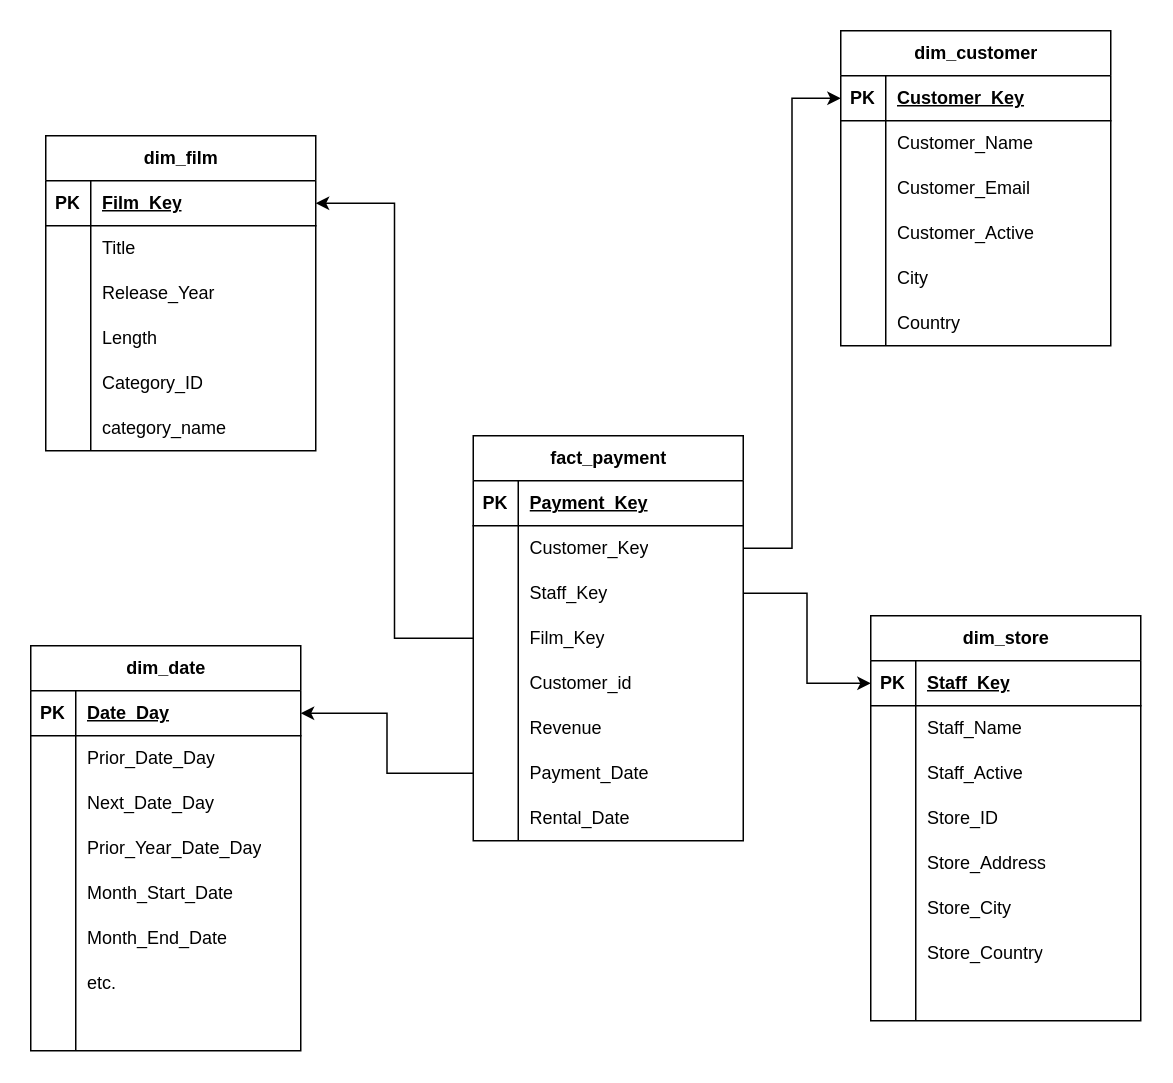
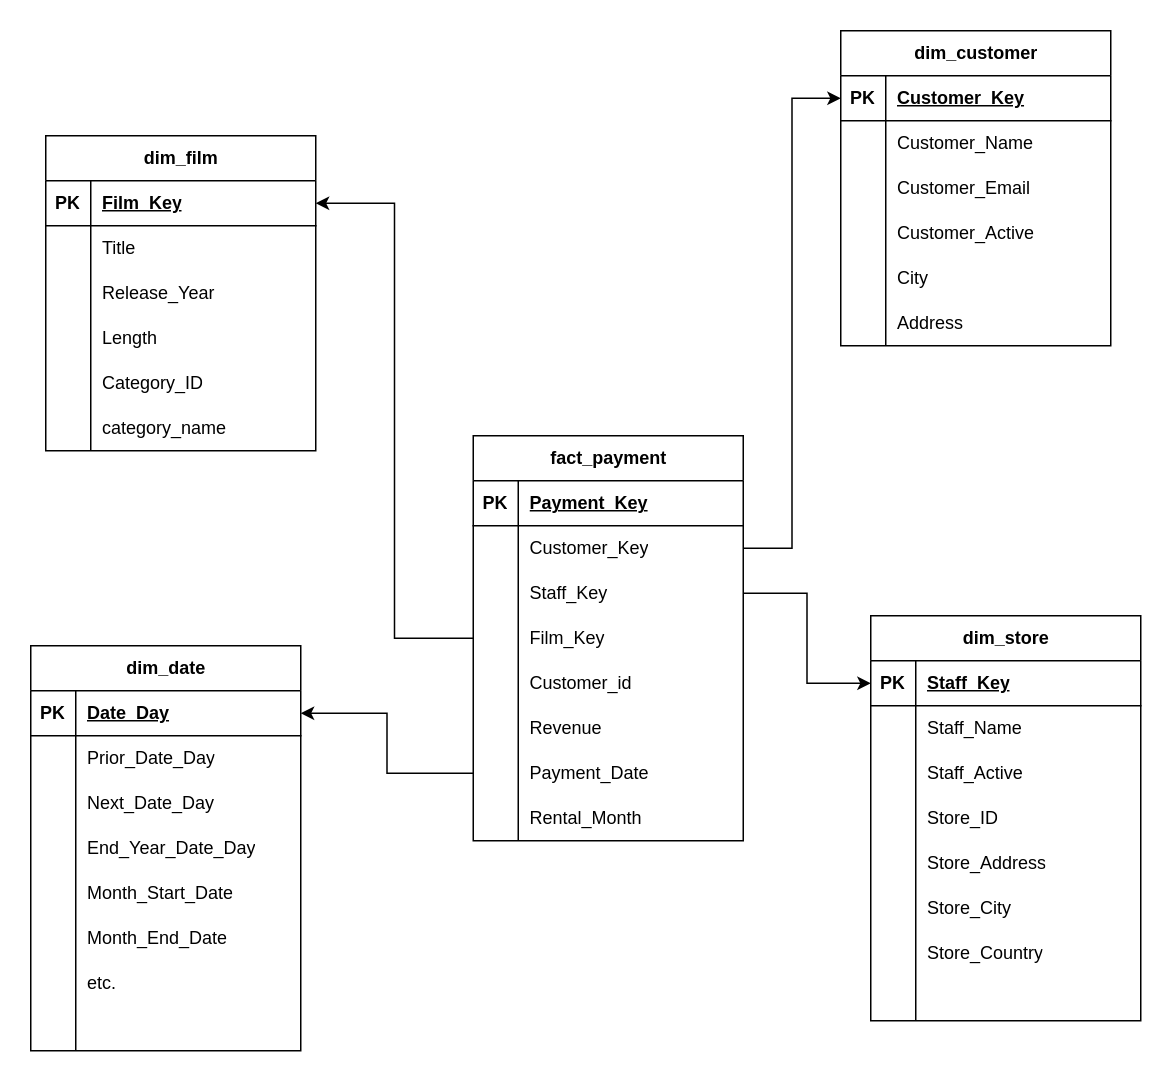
(933, 323) -> (933, 323)
(583, 818) -> (588, 818)
(181, 848) -> (173, 848)
